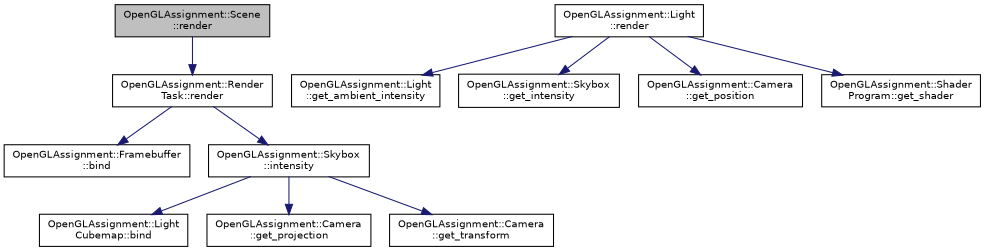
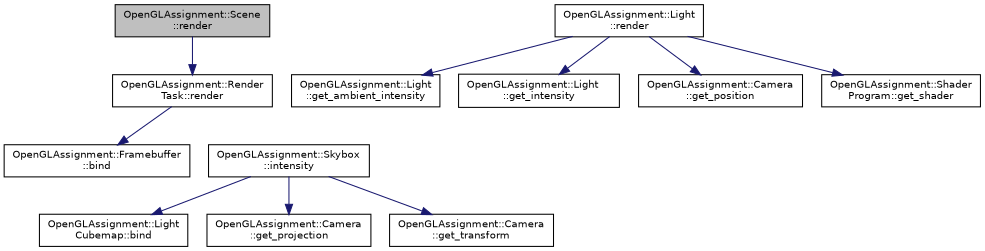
(539, 91) -> (539, 91)
(236, 123) -> none
